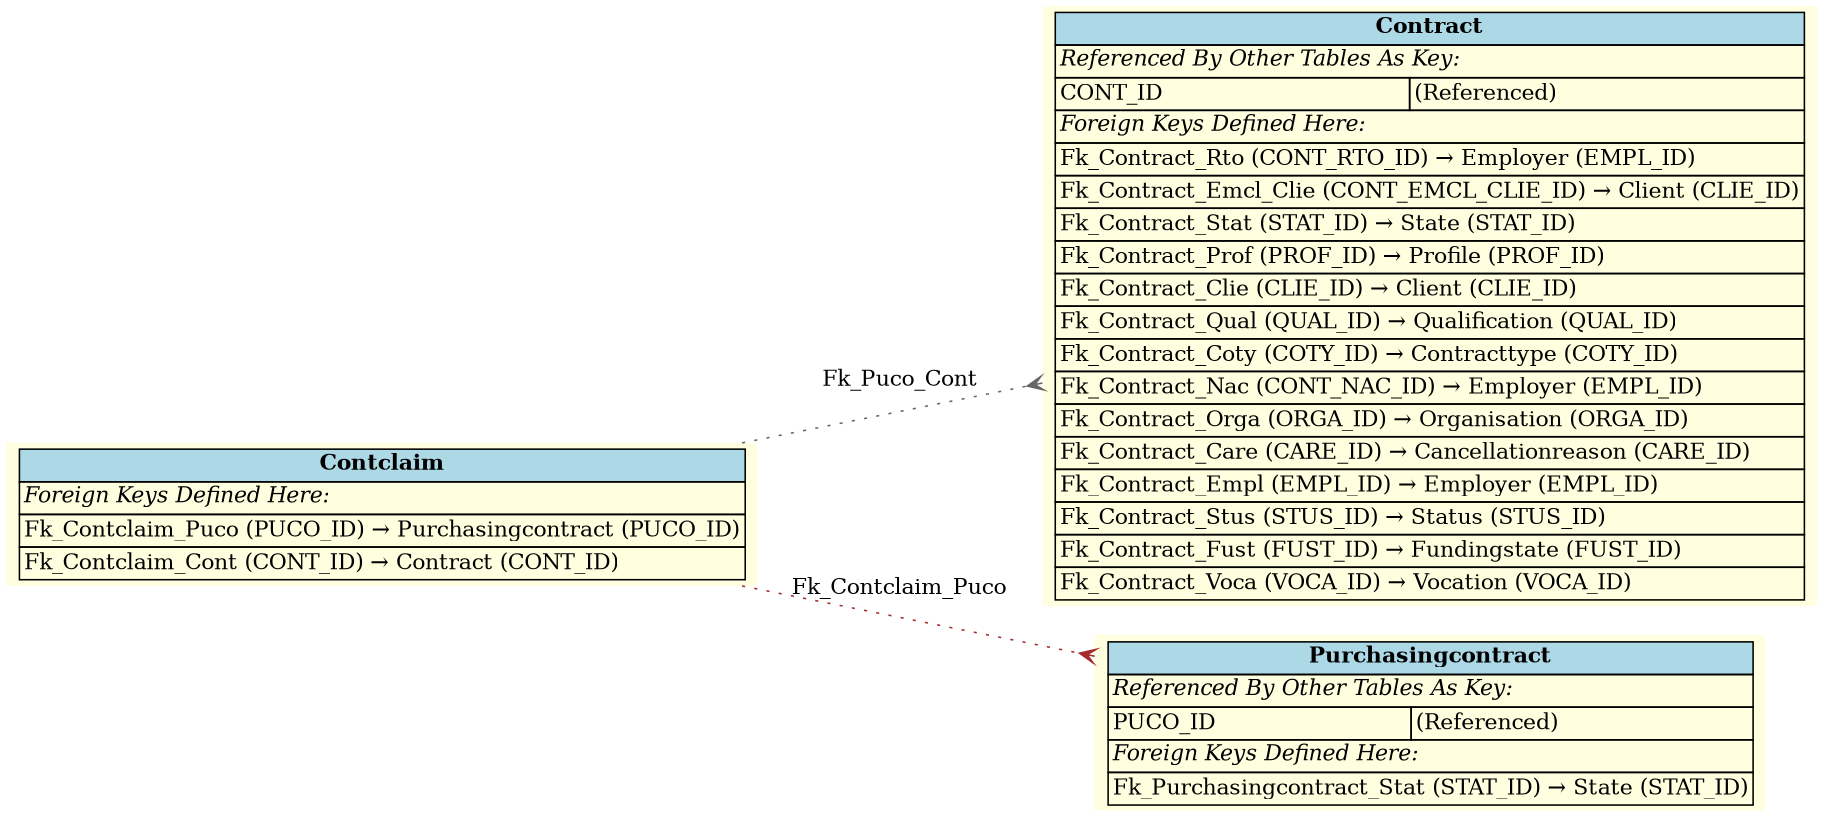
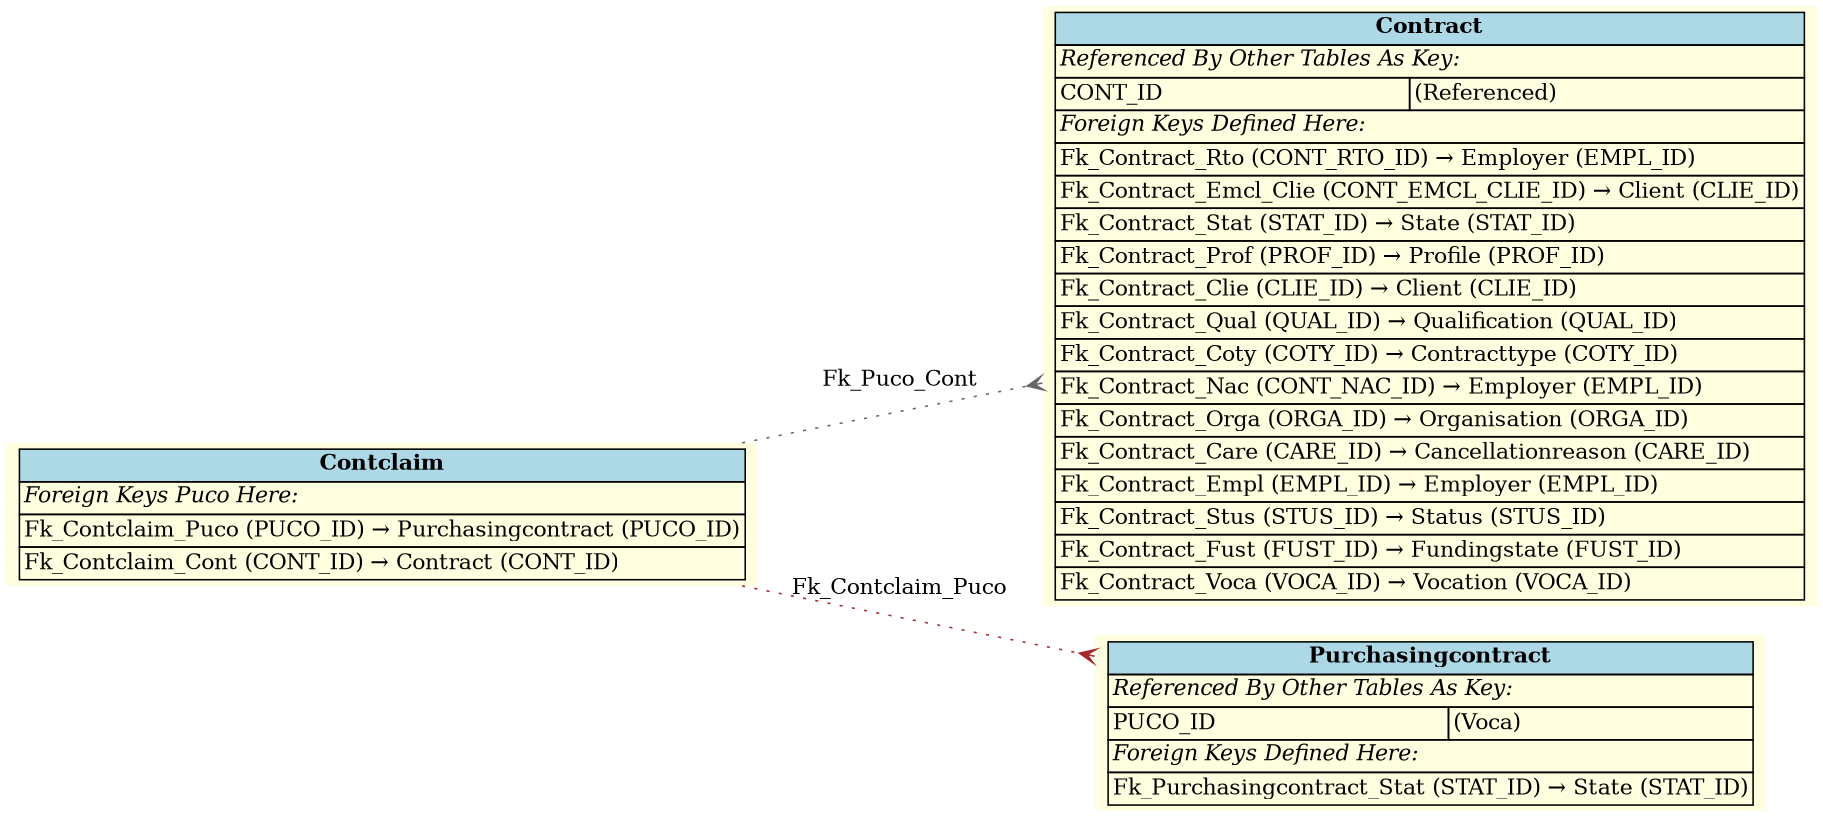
(177, 496) -> (162, 496)
(1487, 723) -> (1487, 723)
